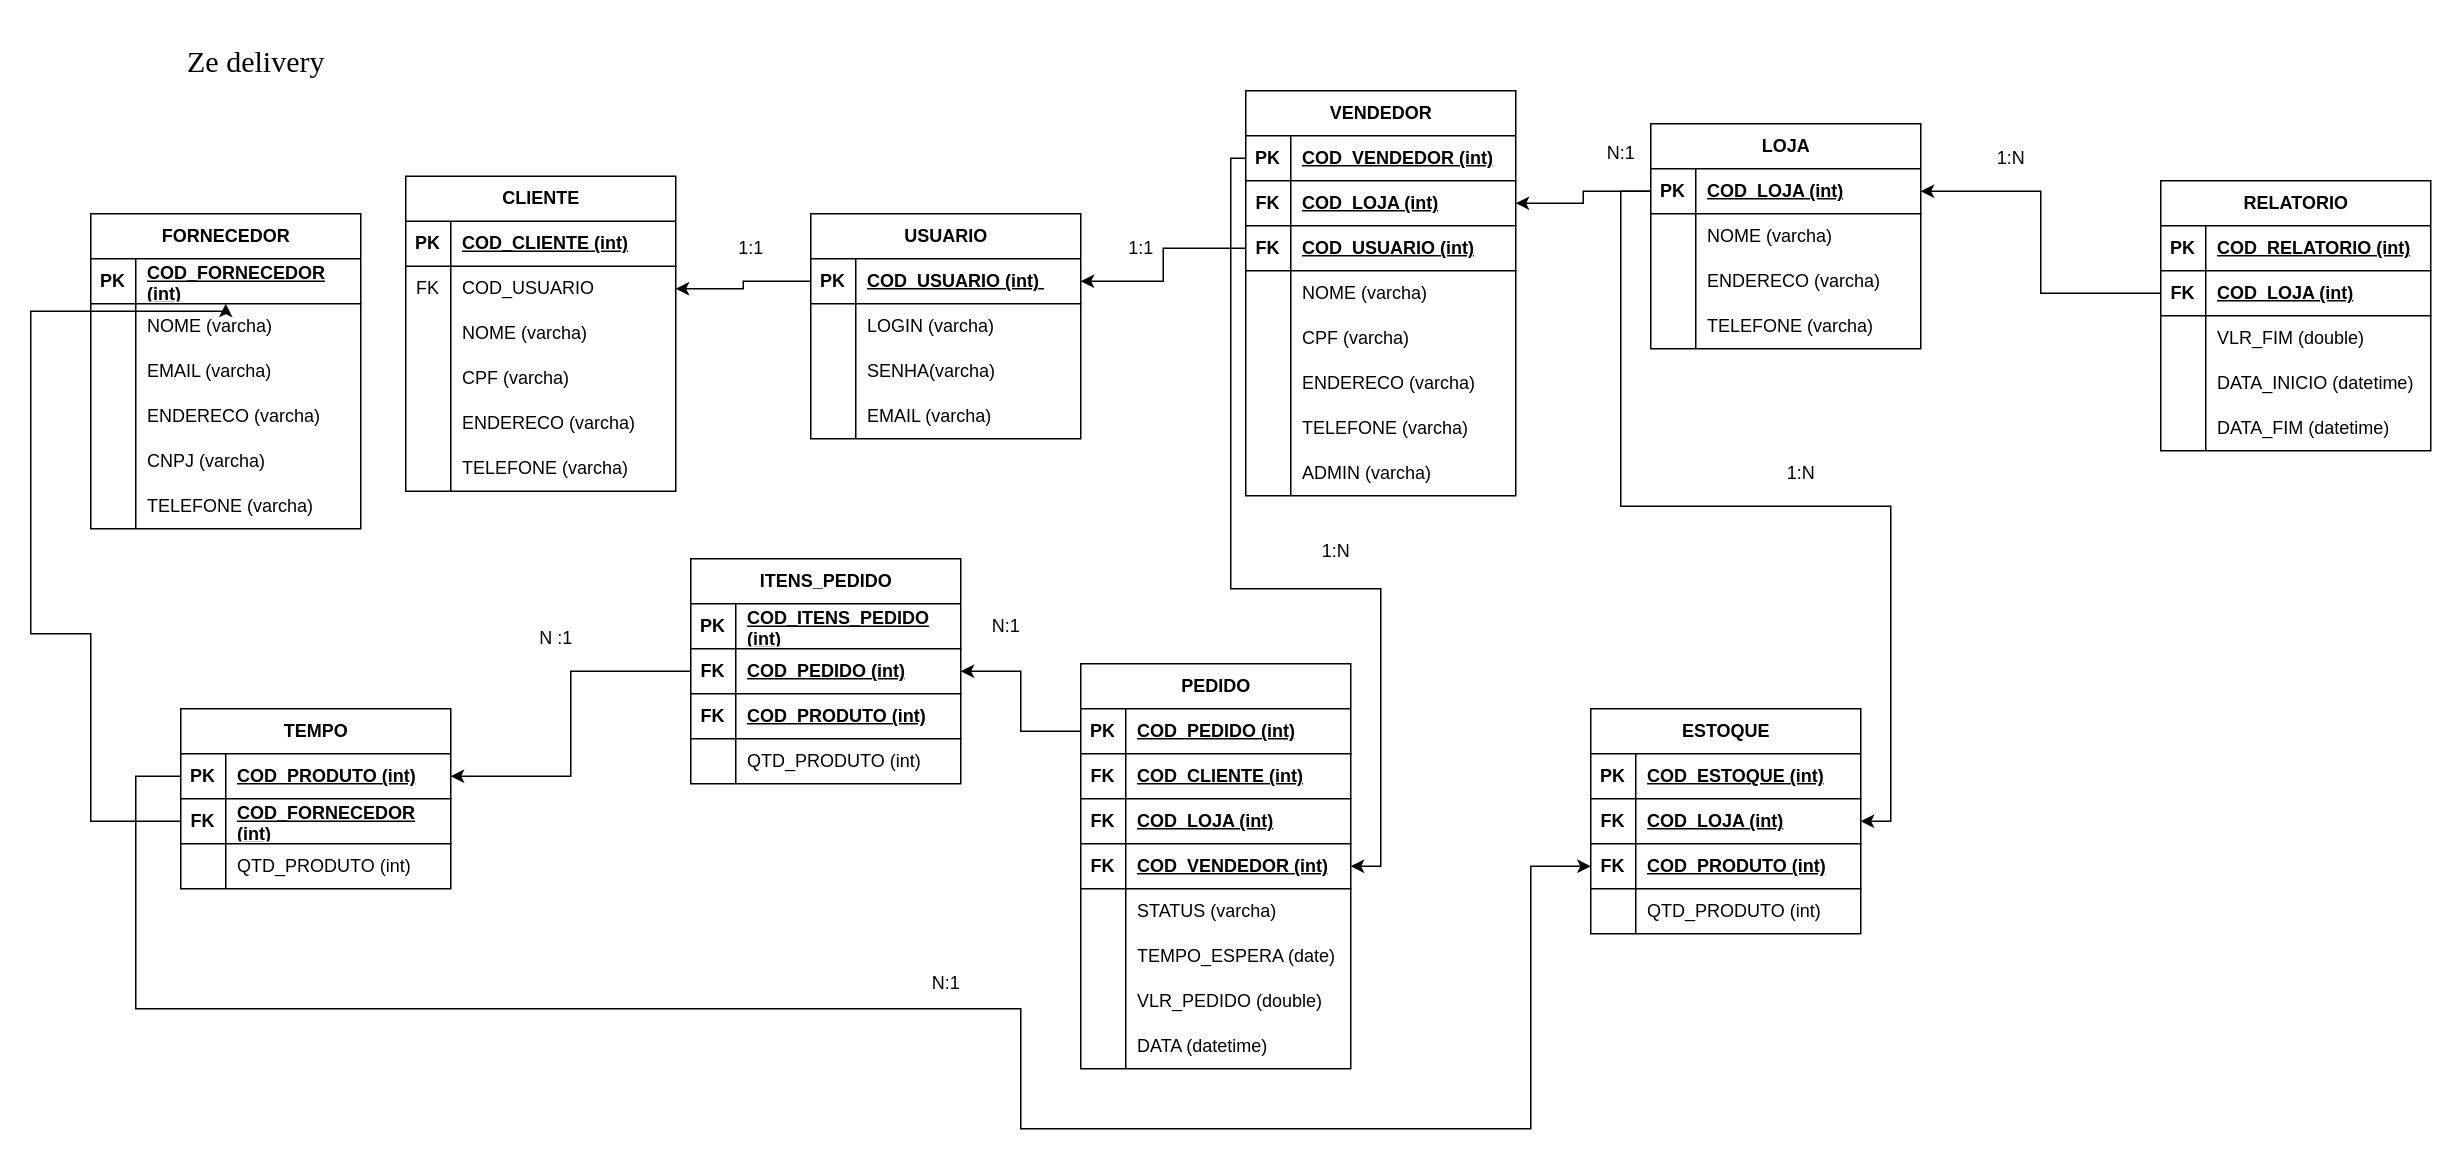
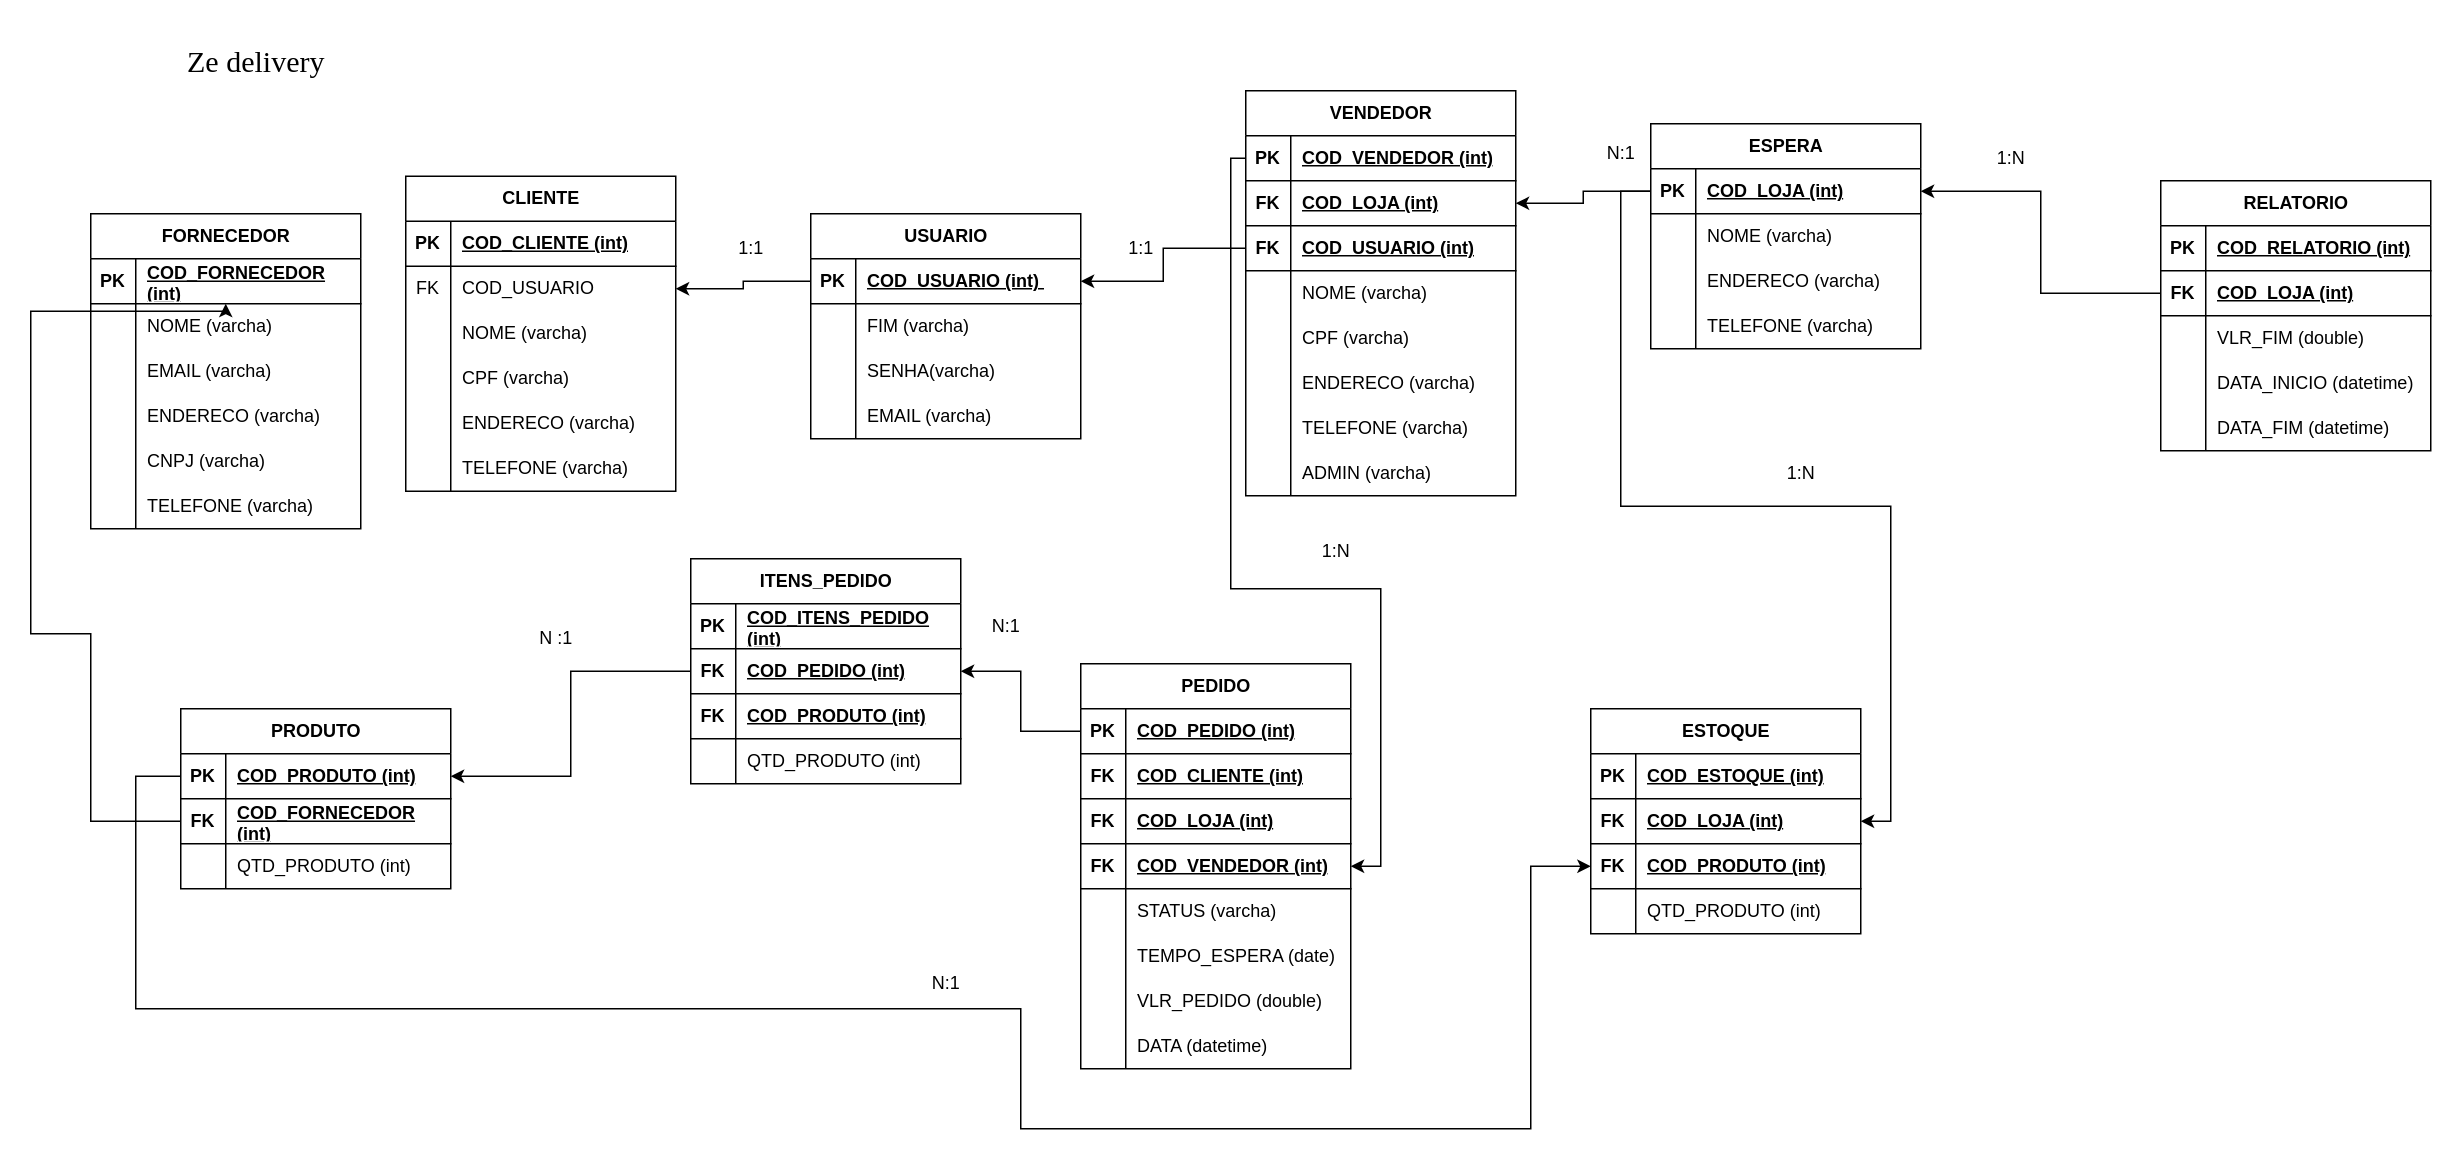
(1787, 146) -> (1787, 146)
(936, 326) -> (926, 326)
(317, 731) -> (317, 731)
